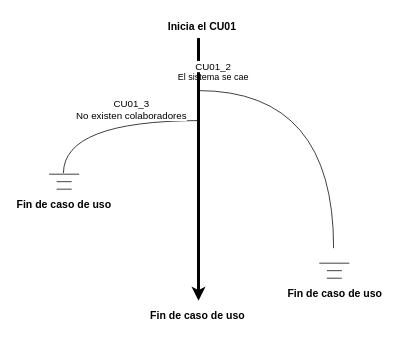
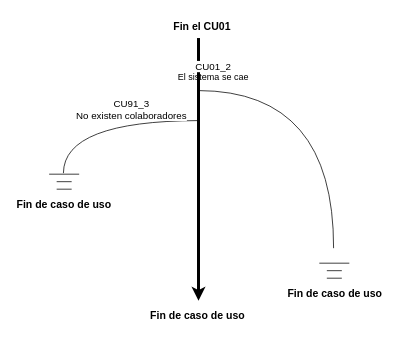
(202, 27) -> (202, 27)
(132, 109) -> (132, 109)
